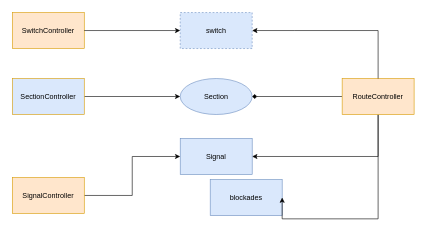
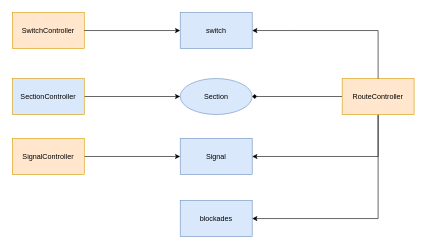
(216, 30) -> (216, 30)
(48, 195) -> (48, 156)
(246, 197) -> (216, 218)
